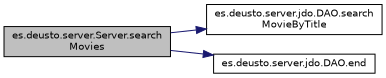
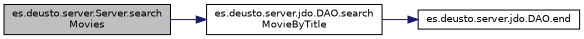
(187, 52) -> (395, 20)
